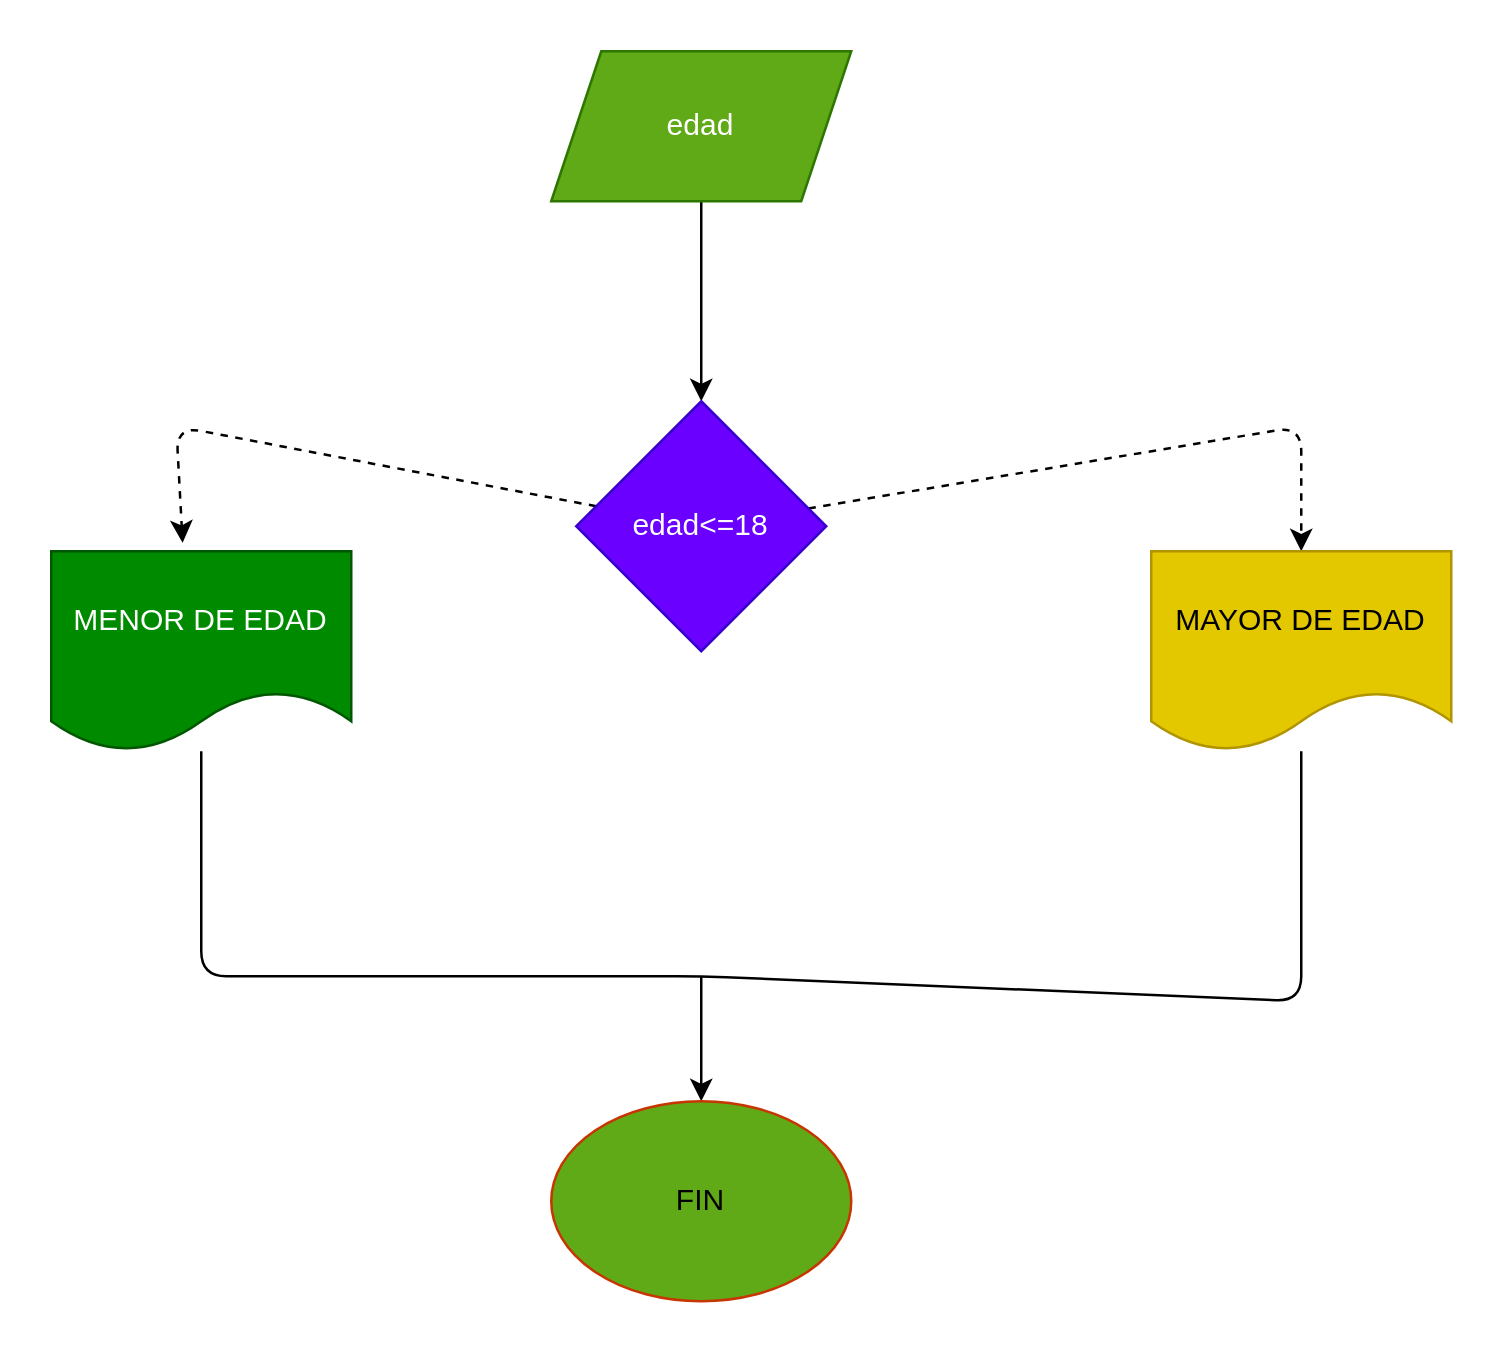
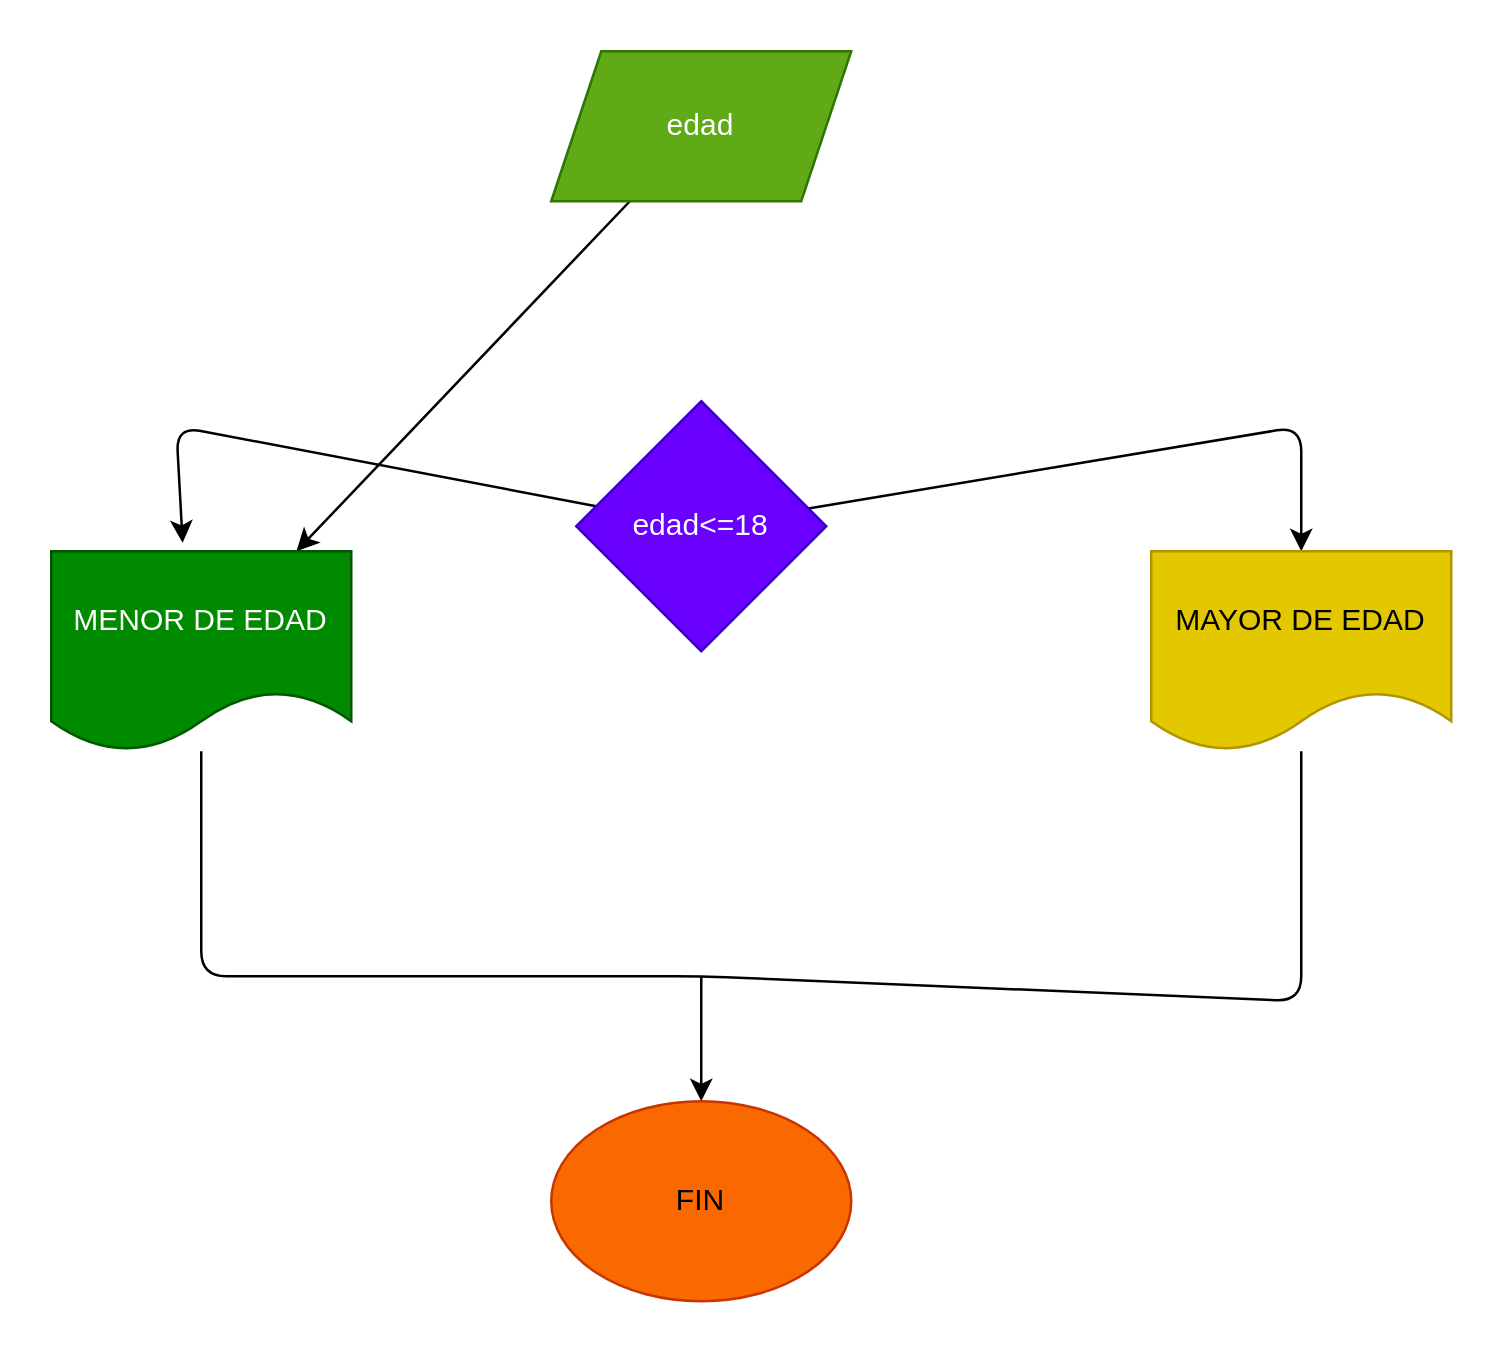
(701, 293) -> (507, 330)
(236, 438) -> (236, 438)
(1104, 459) -> (1104, 459)
(701, 1201) -> (701, 1201)
